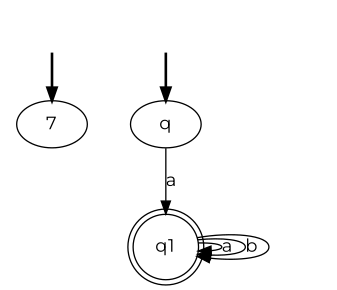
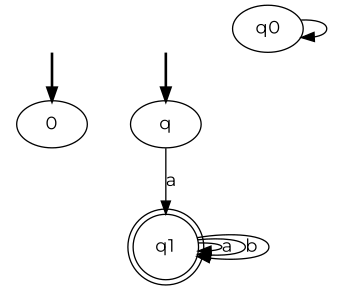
none -> (268, 29)
(52, 124) -> (52, 124)
